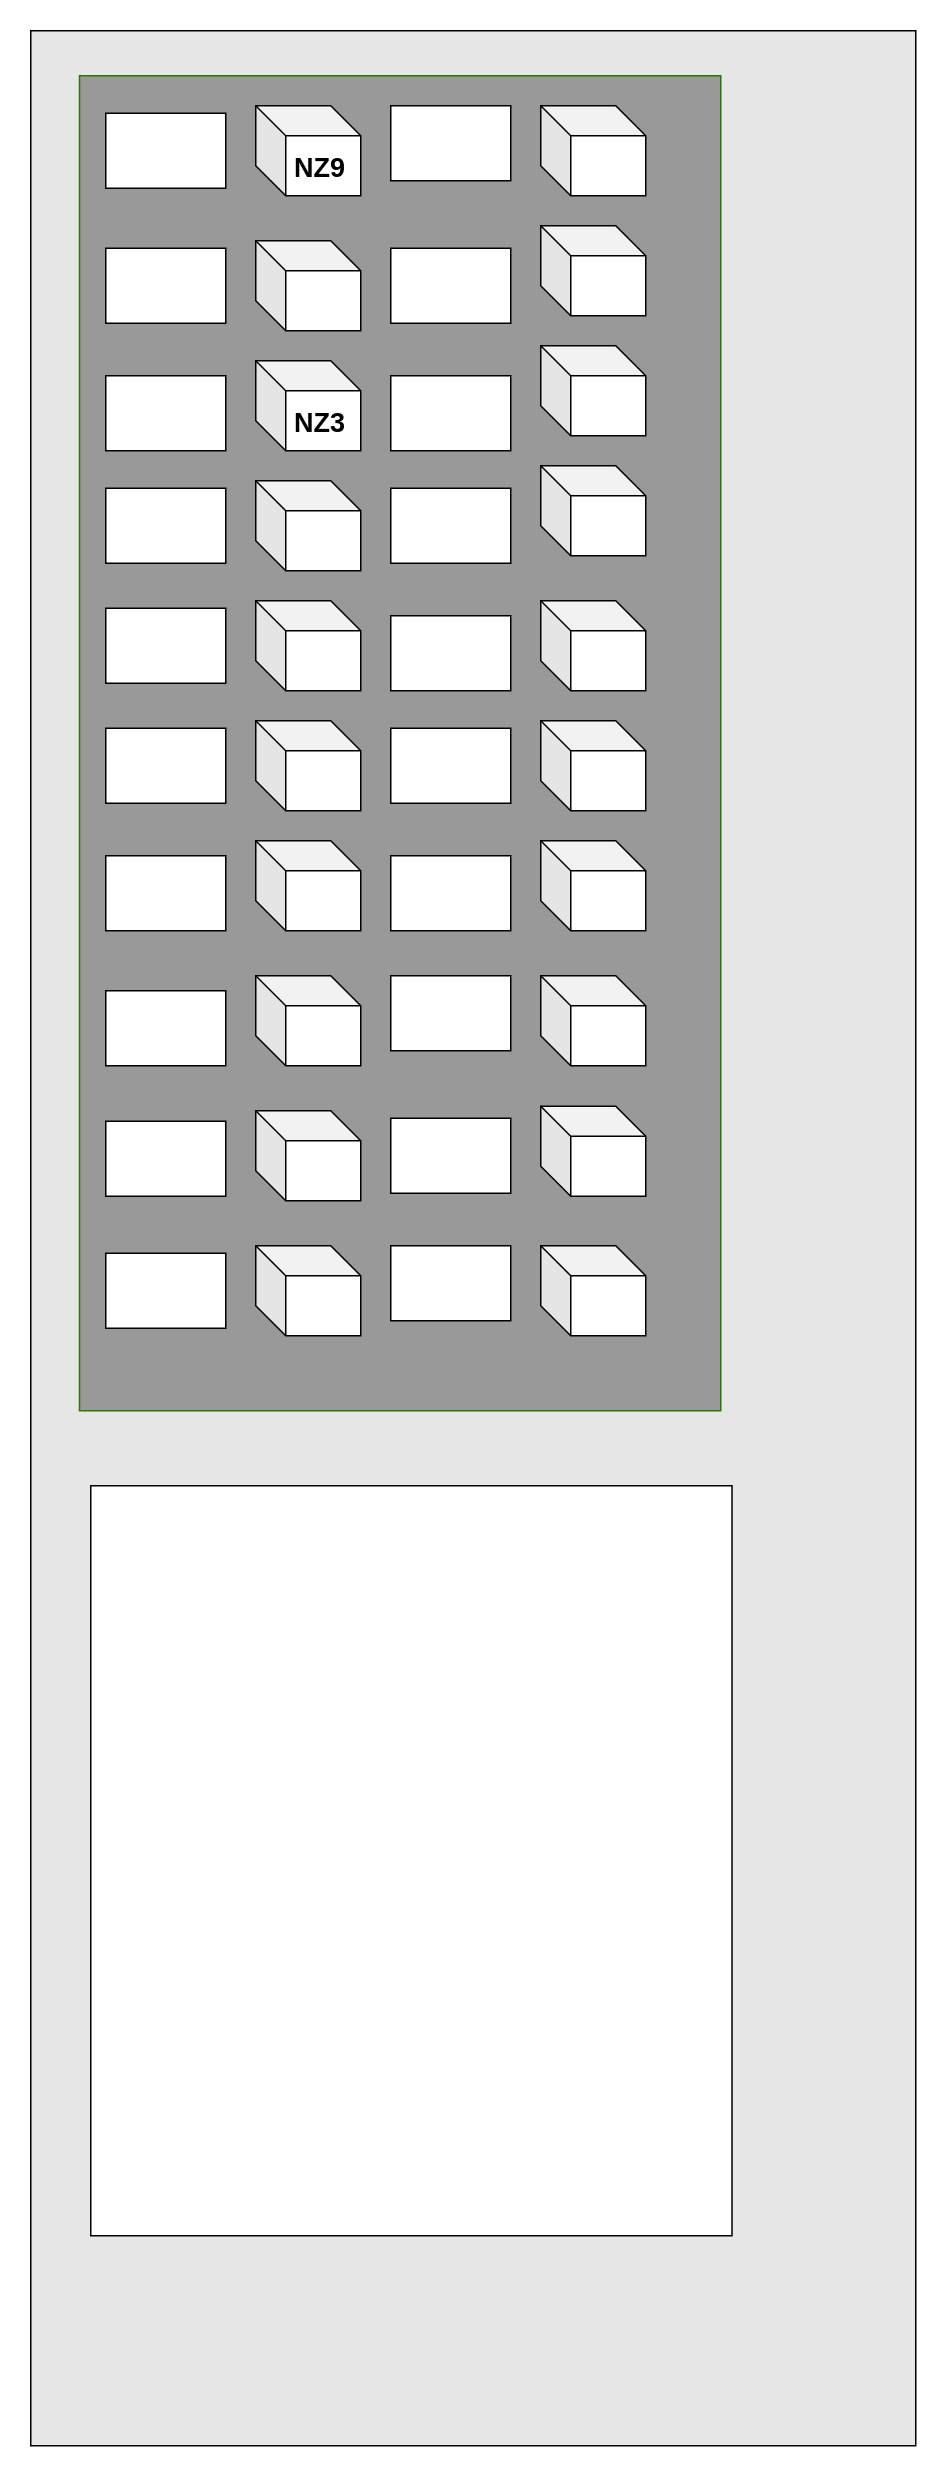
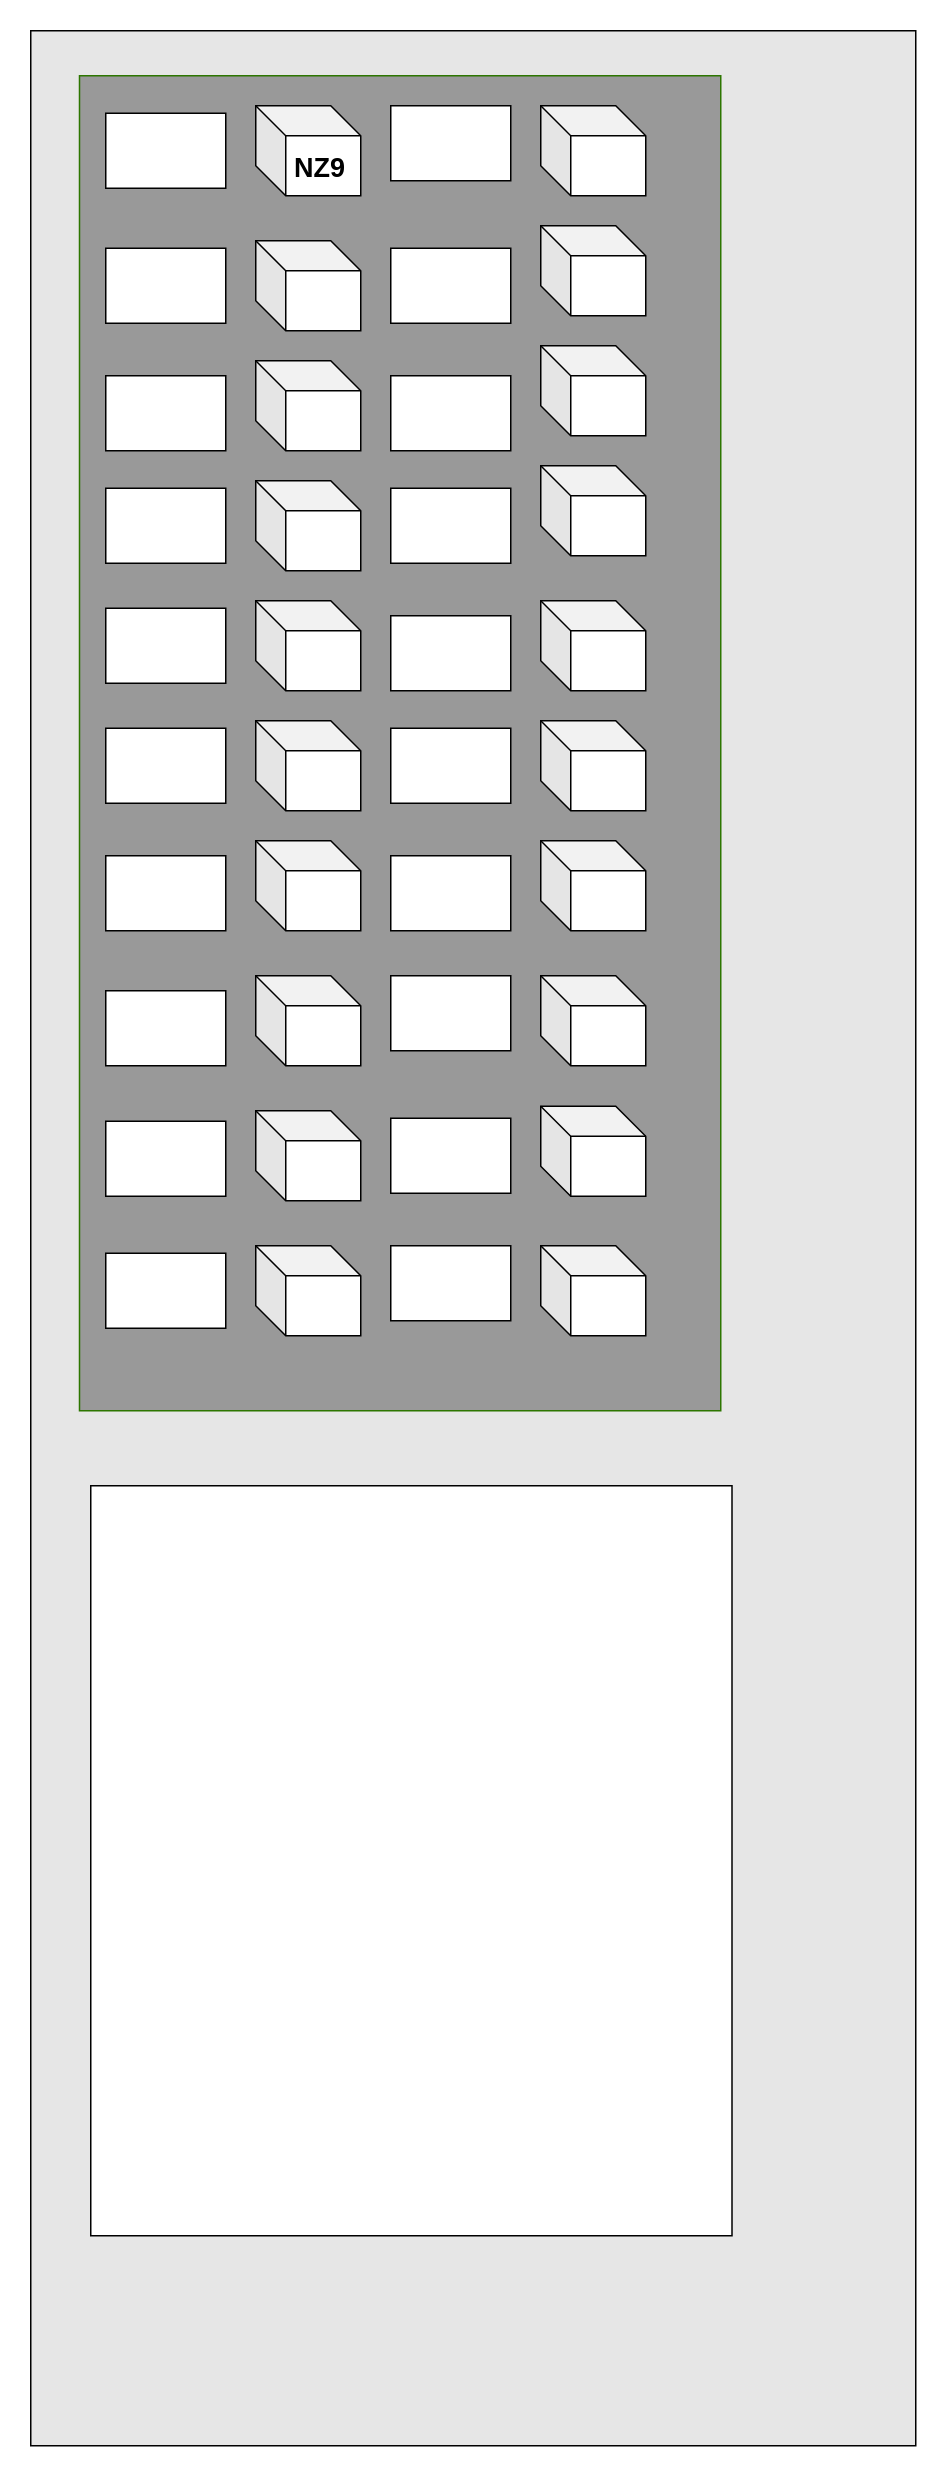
(323, 425) -> none
